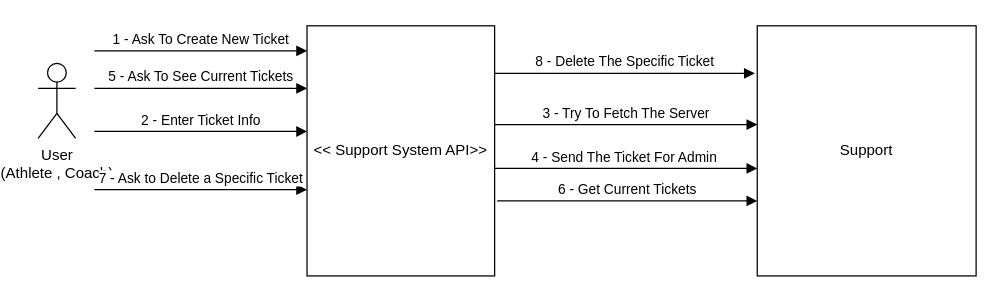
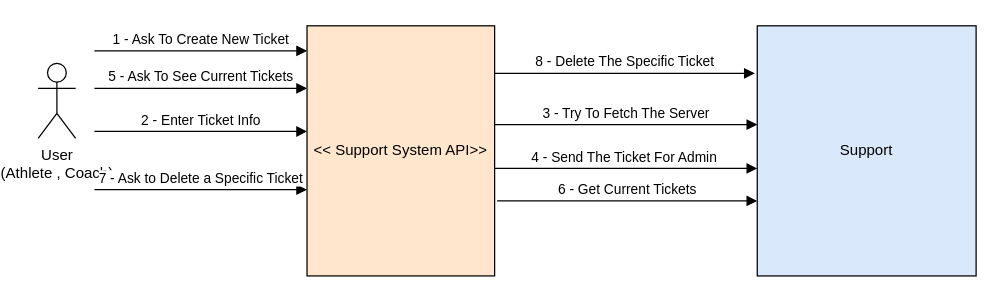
(401, 151) -> (401, 151)
(866, 151) -> (866, 151)
